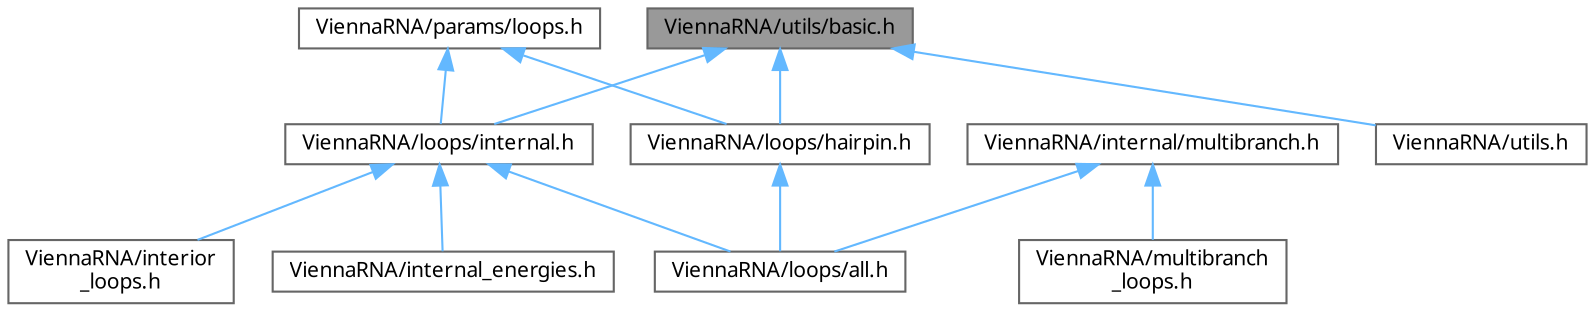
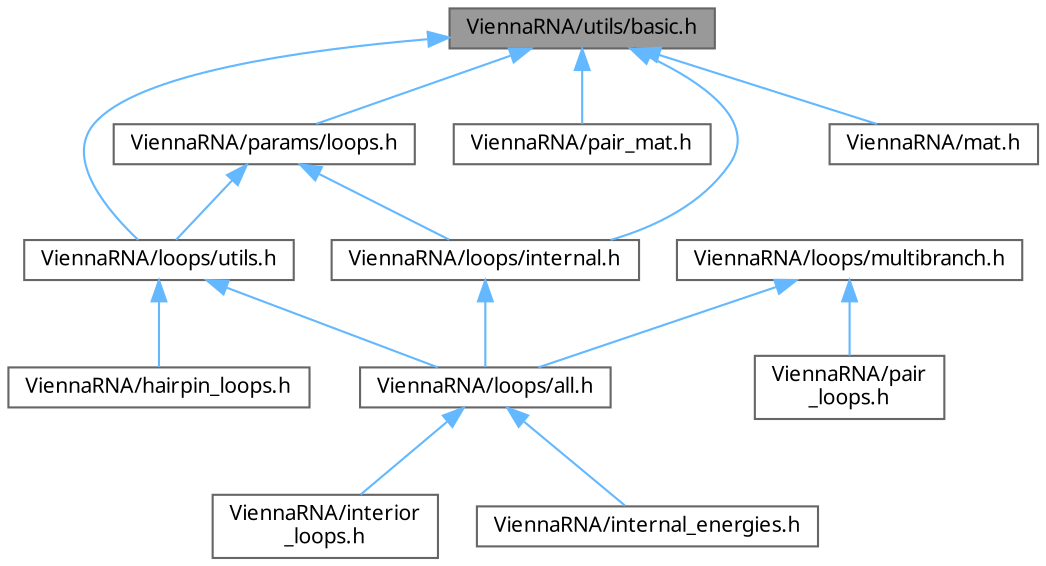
none -> (413, 90)
none -> (582, 144)
(780, 144) -> (159, 260)
(1153, 144) -> (850, 260)
(1481, 144) -> (934, 144)
(285, 206) -> (404, 458)
(441, 219) -> (575, 464)
(1153, 272) -> (850, 387)
none -> (159, 387)
